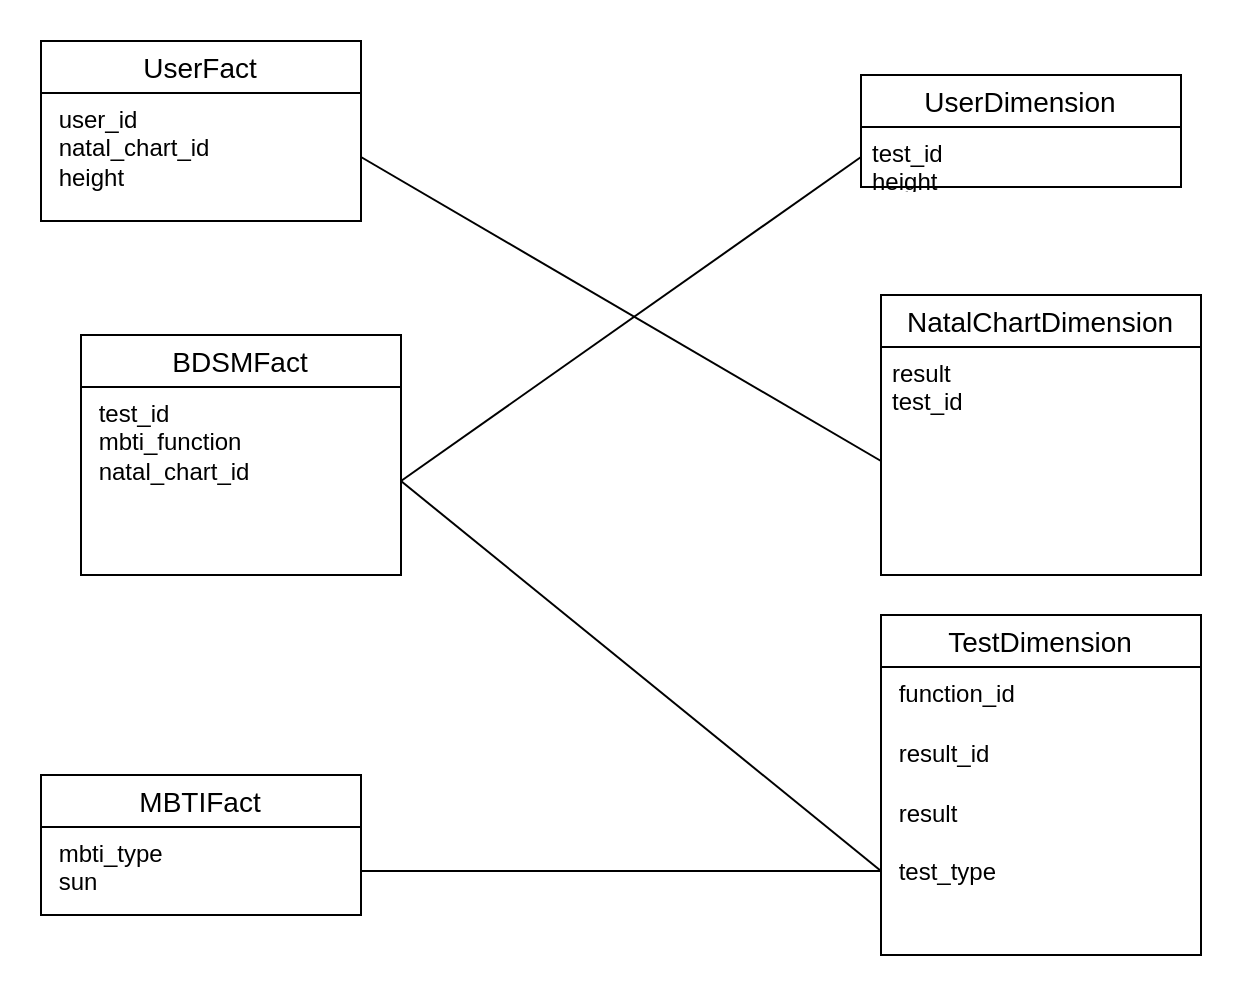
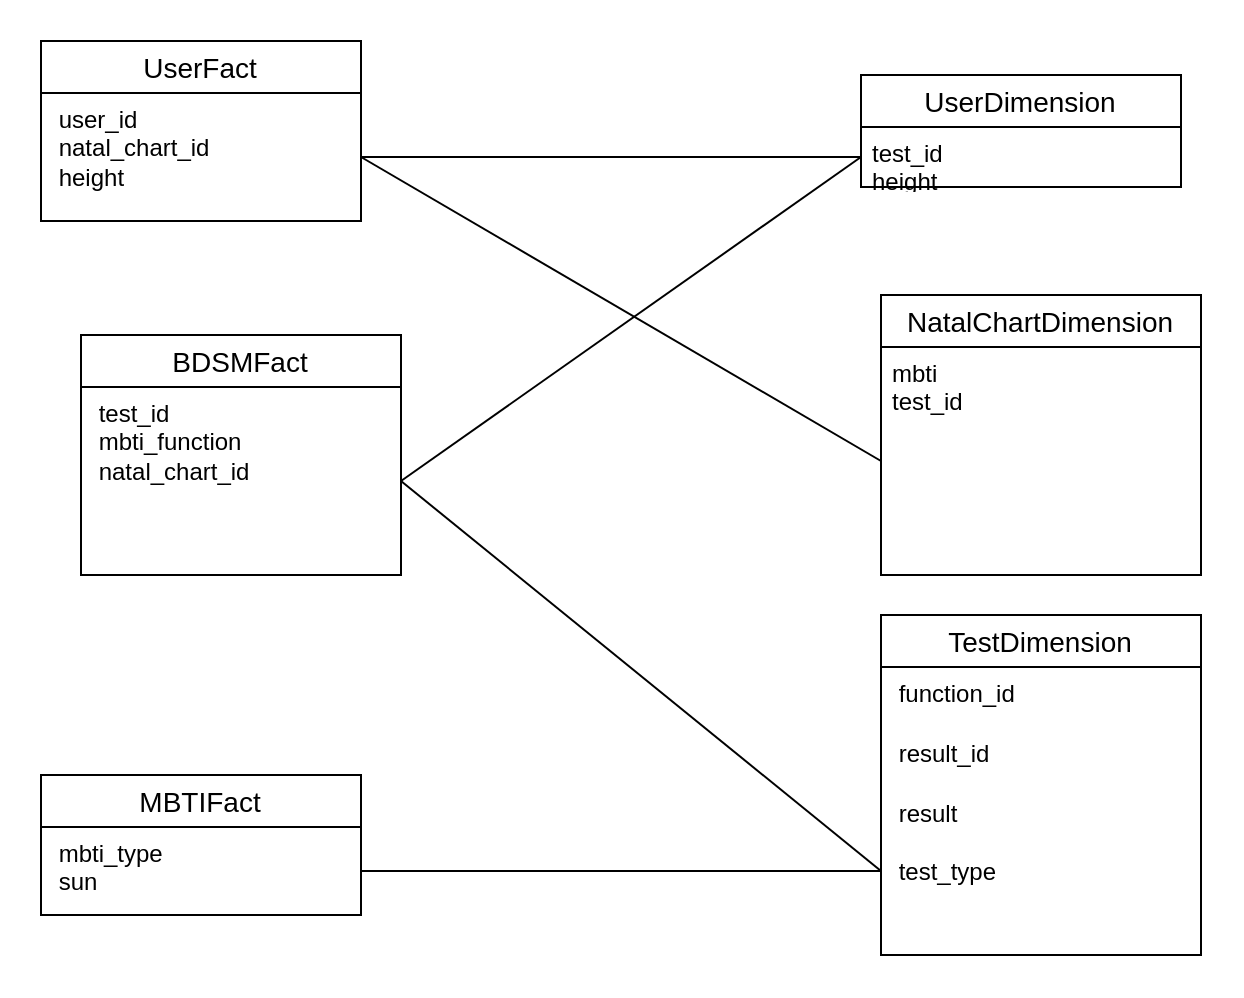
none -> (611, 157)
(937, 390) -> (937, 390)
